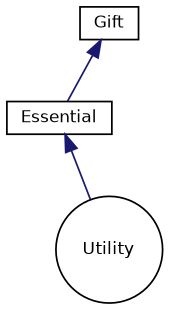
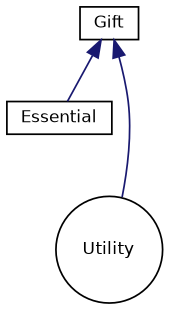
(81, 175) -> (130, 127)
